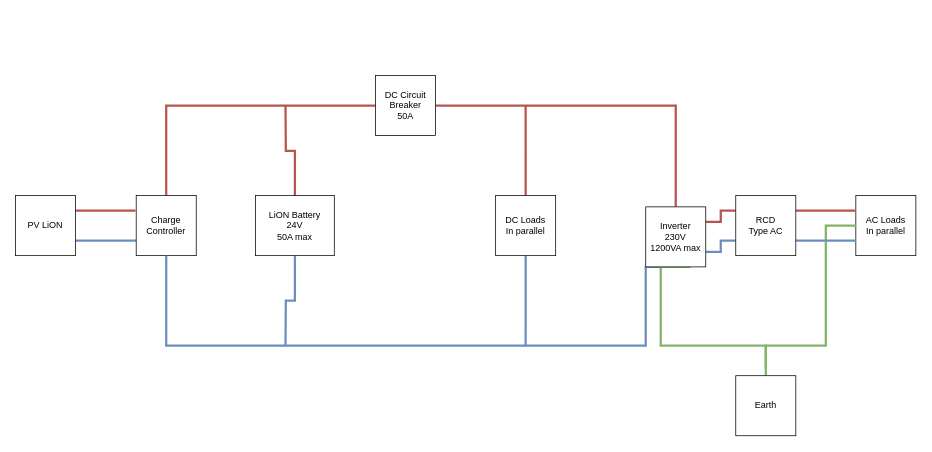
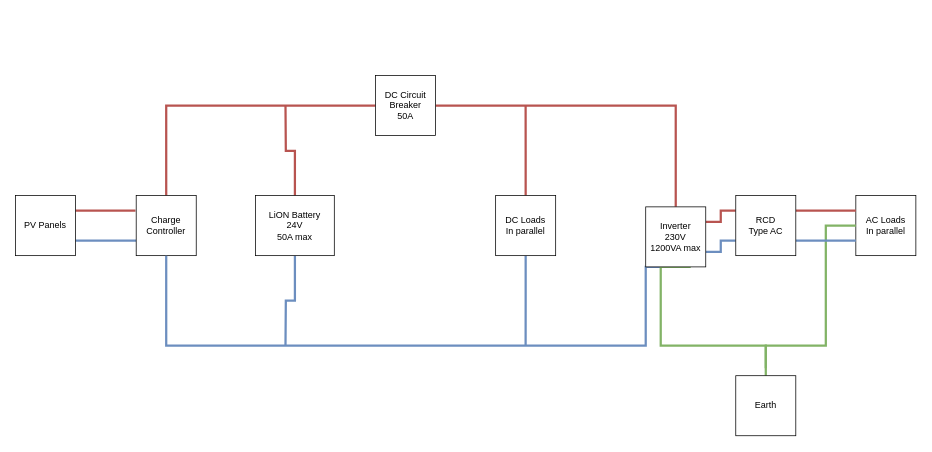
(45, 225) -> (45, 225)
